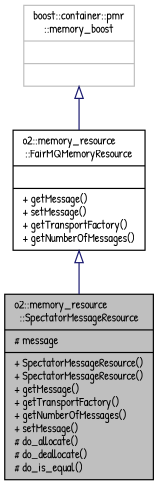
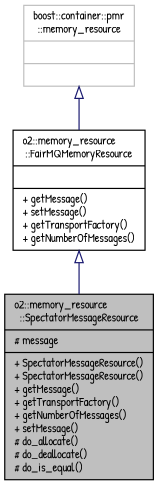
(79, 29) -> (79, 29)
